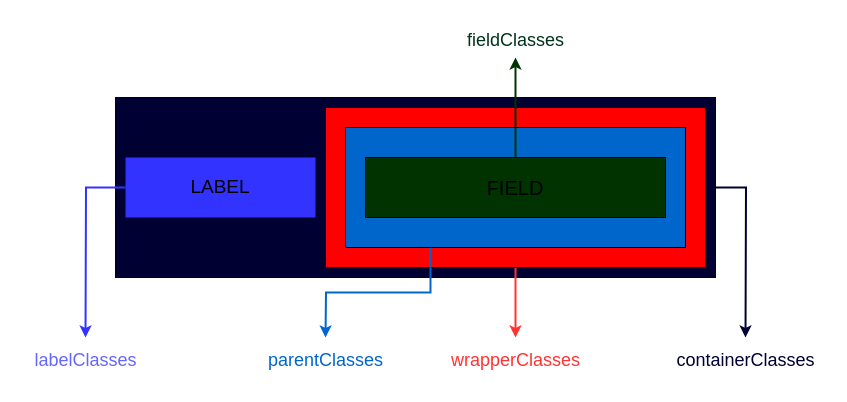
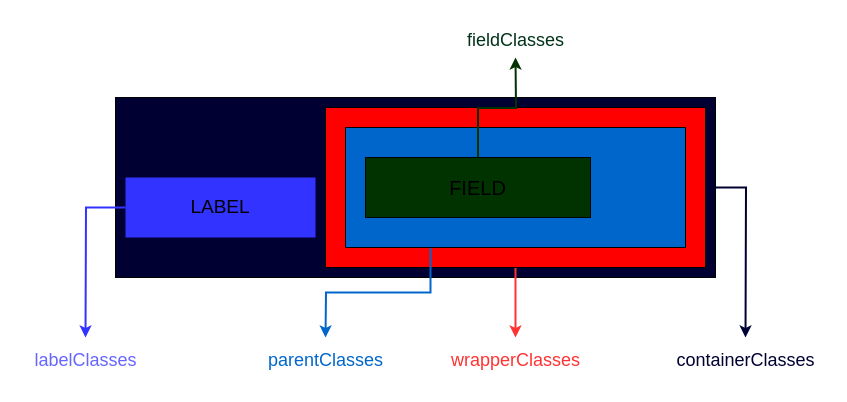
(221, 188) -> (221, 208)
(516, 188) -> (478, 188)
